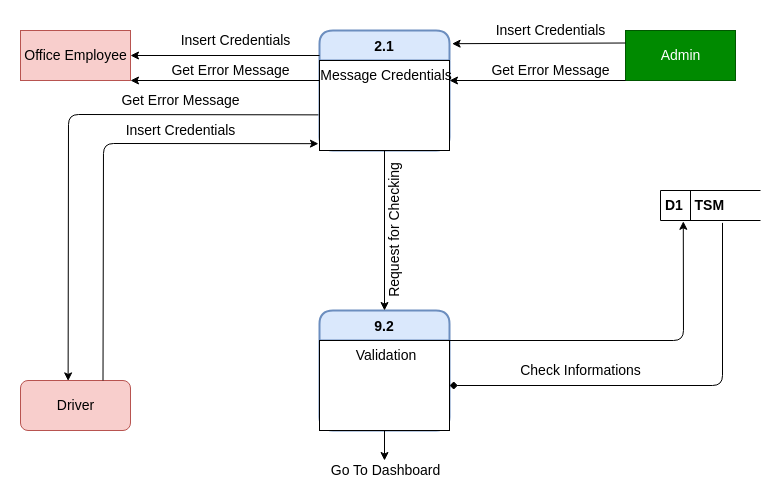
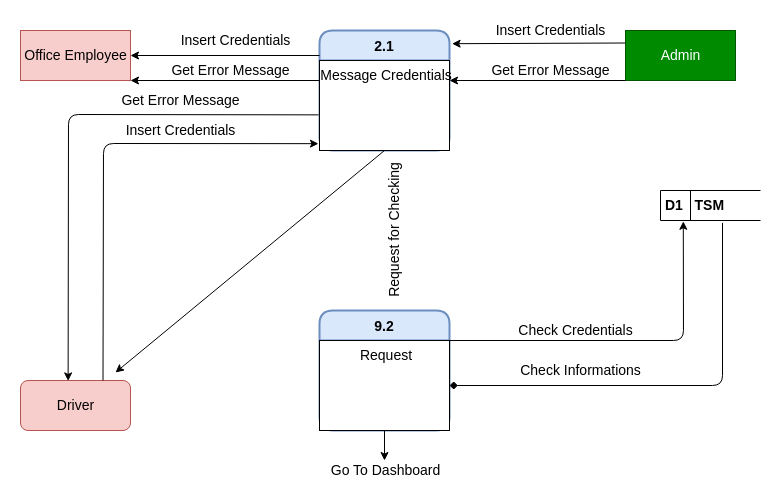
(385, 228) -> (252, 260)
none -> (576, 331)
(386, 355) -> (386, 355)
